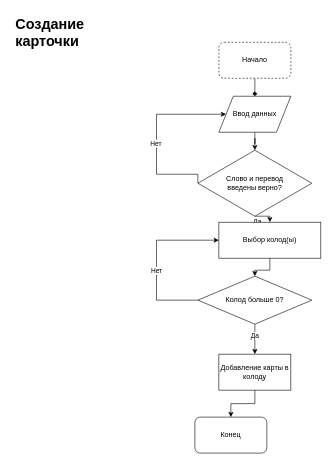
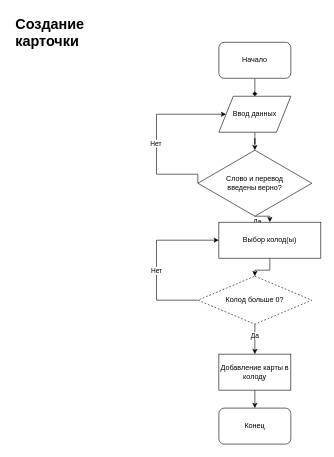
(255, 60) -> (255, 60)
(255, 300) -> (255, 300)
(231, 435) -> (255, 426)
